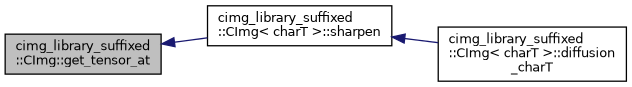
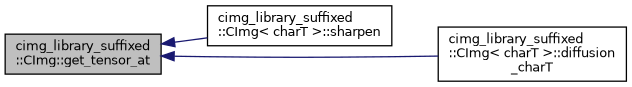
(421, 41) -> (306, 57)
